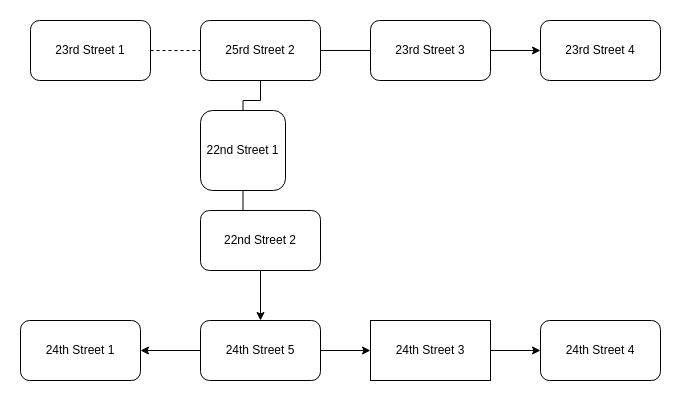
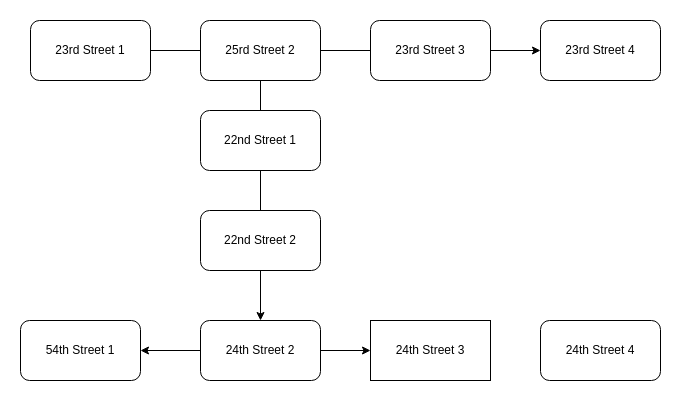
(176, 51) -> (176, 51)
(243, 151) -> (261, 141)
(81, 351) -> (81, 351)
(261, 351) -> (261, 351)
(512, 351) -> none
